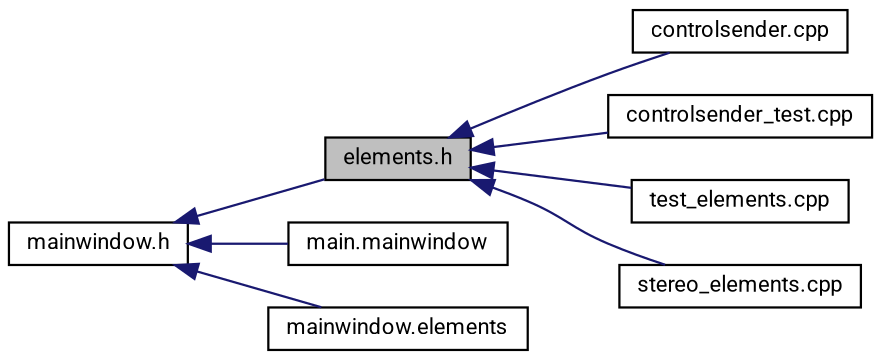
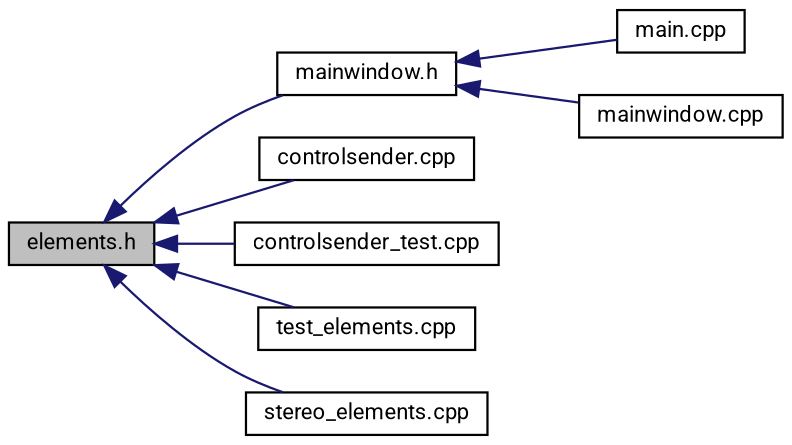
(261, 198) -> (196, 142)
(398, 244) -> (681, 31)
(398, 329) -> (681, 116)
